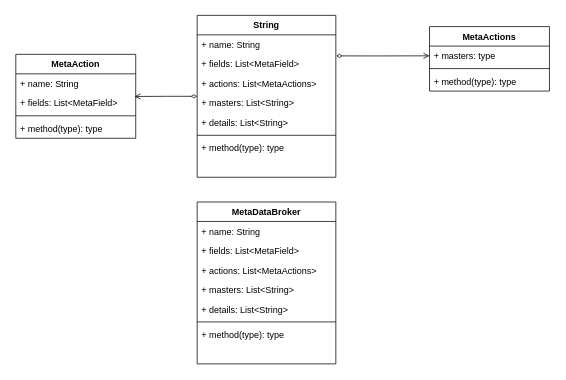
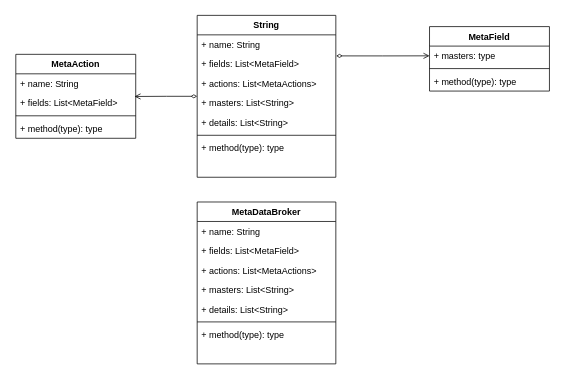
(489, 37) -> (489, 37)
